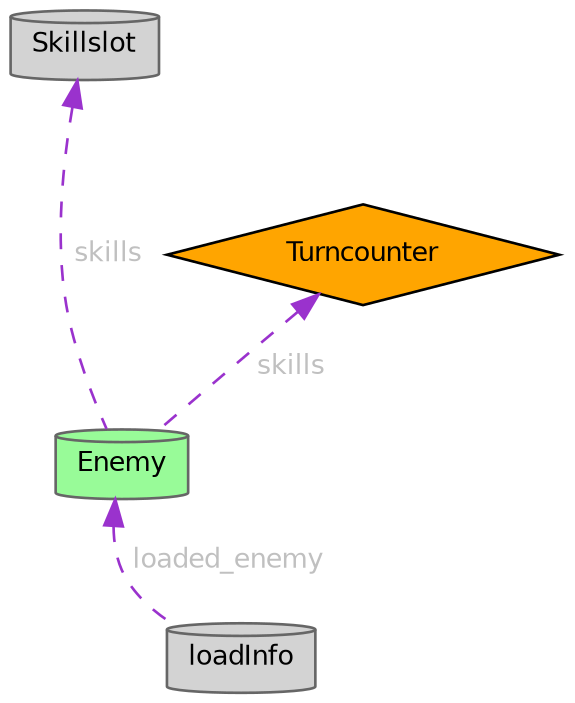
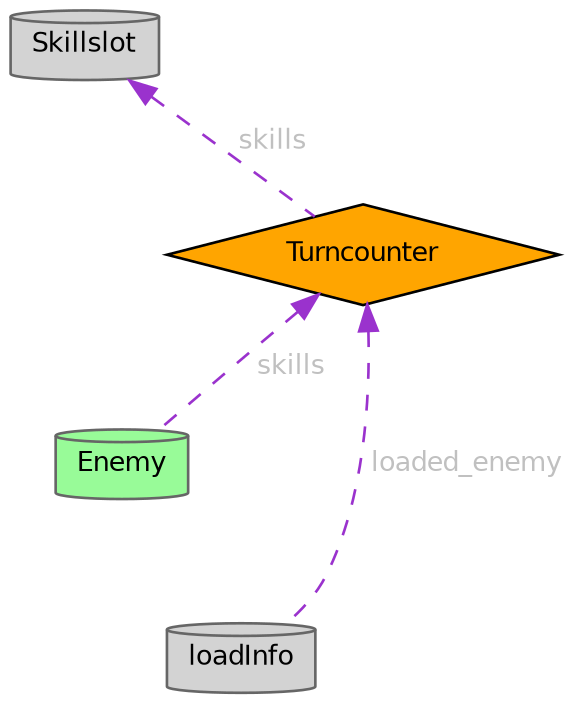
(62, 271) -> (233, 157)
(130, 584) -> (356, 487)
